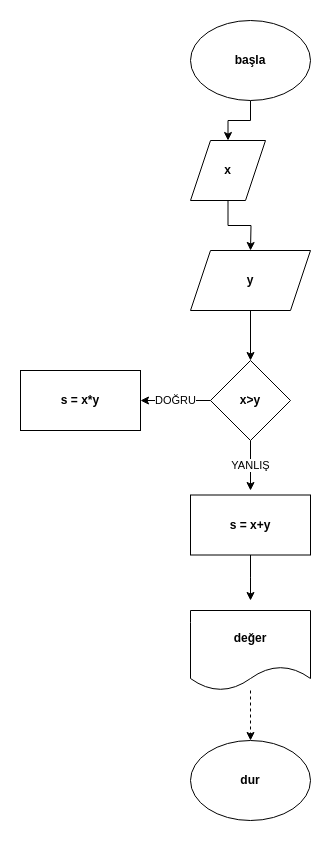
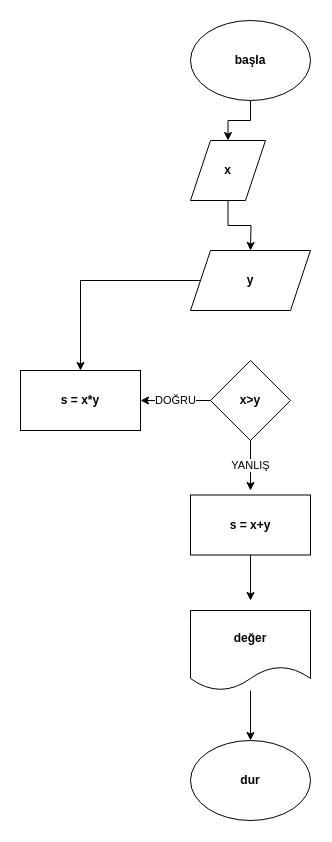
(251, 332) -> (100, 281)
(251, 713) -> (251, 713)
